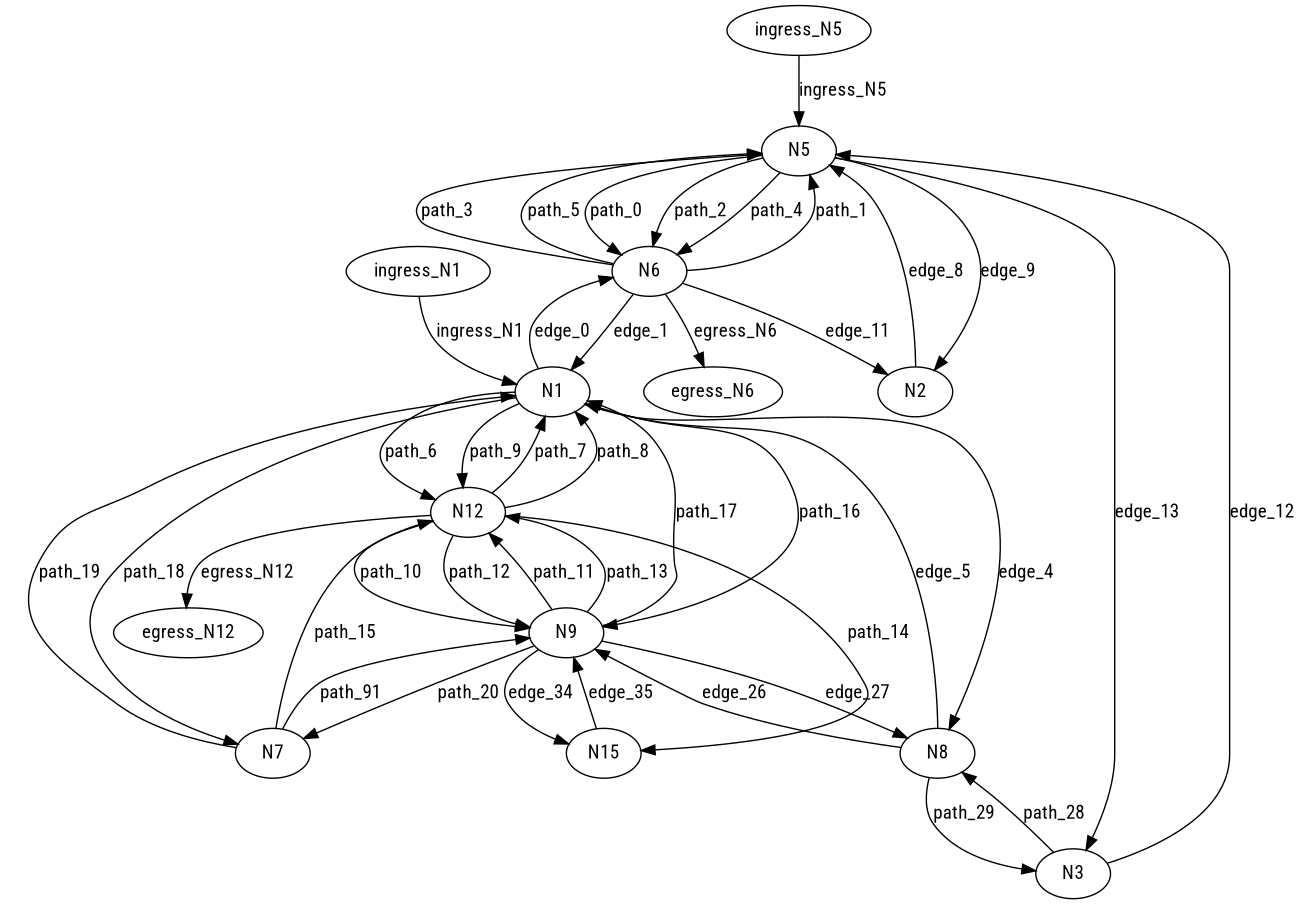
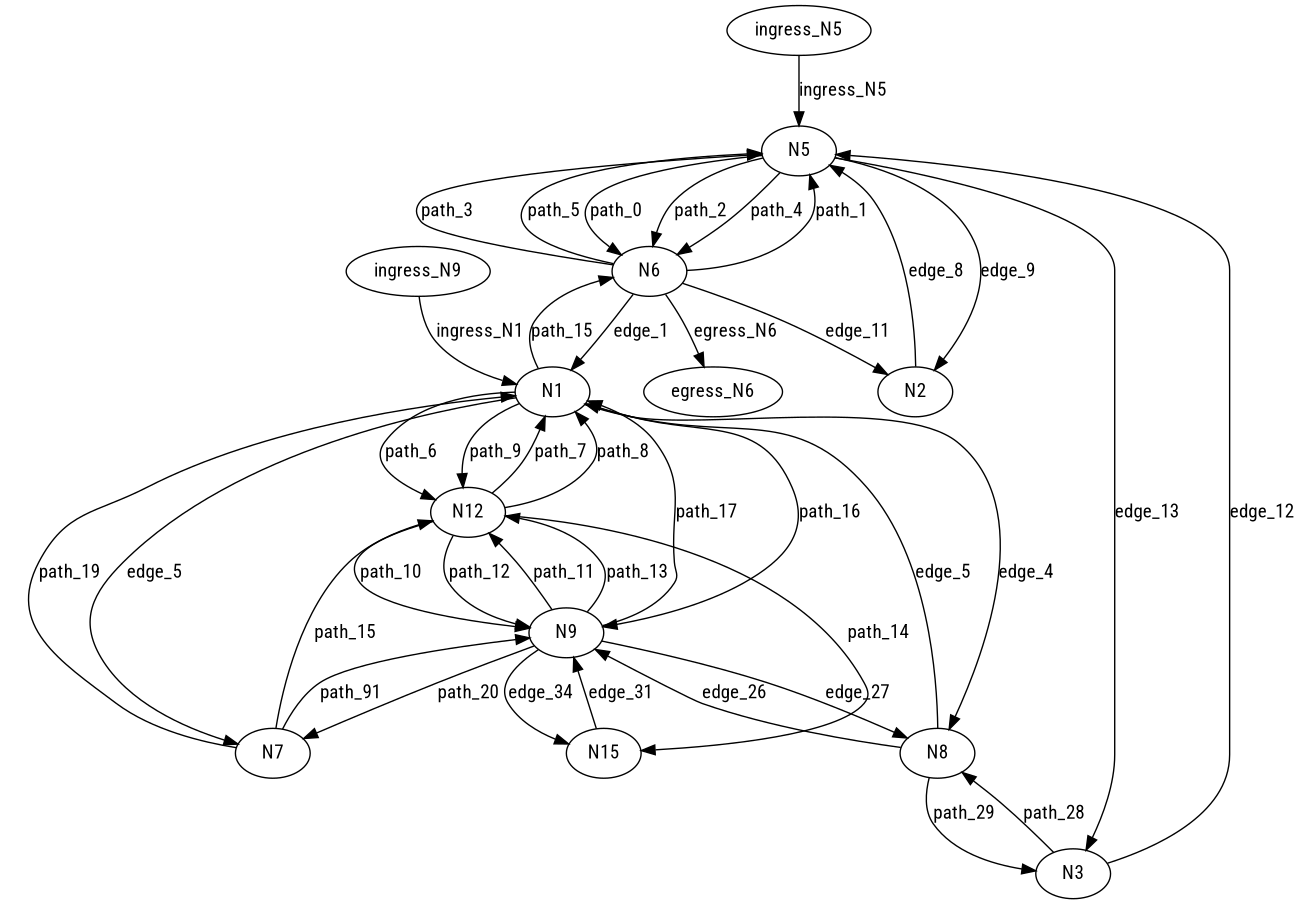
(418, 271) -> (418, 271)
(562, 332) -> (562, 332)
(154, 573) -> (154, 573)
(188, 633) -> none
(621, 693) -> (621, 693)
